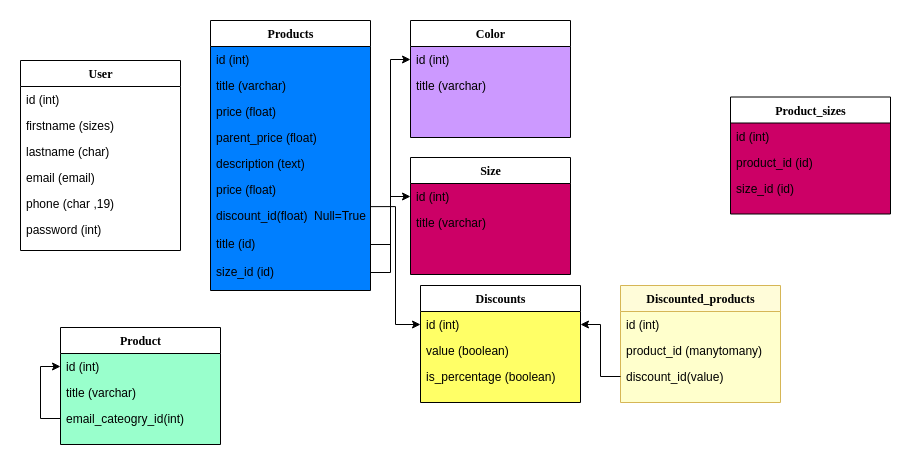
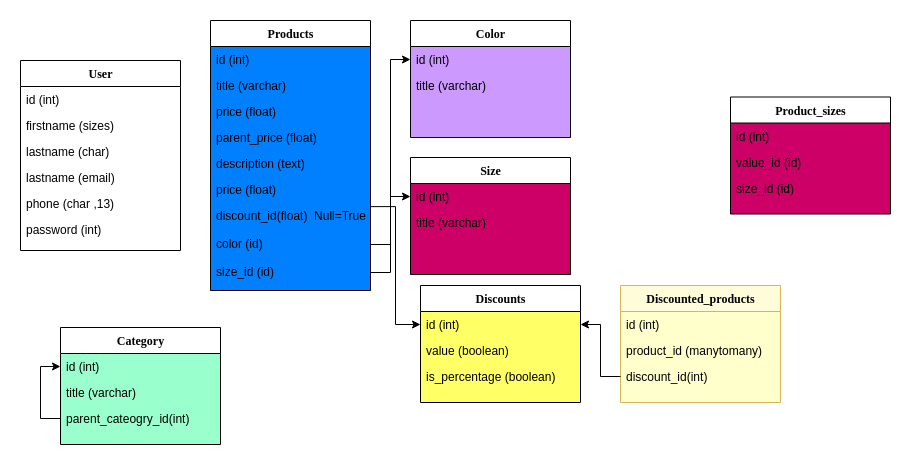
(782, 164) -> (774, 164)
(62, 179) -> (74, 179)
(76, 205) -> (76, 205)
(244, 245) -> (245, 245)
(141, 342) -> (141, 342)
(682, 378) -> (676, 378)
(134, 420) -> (141, 420)
